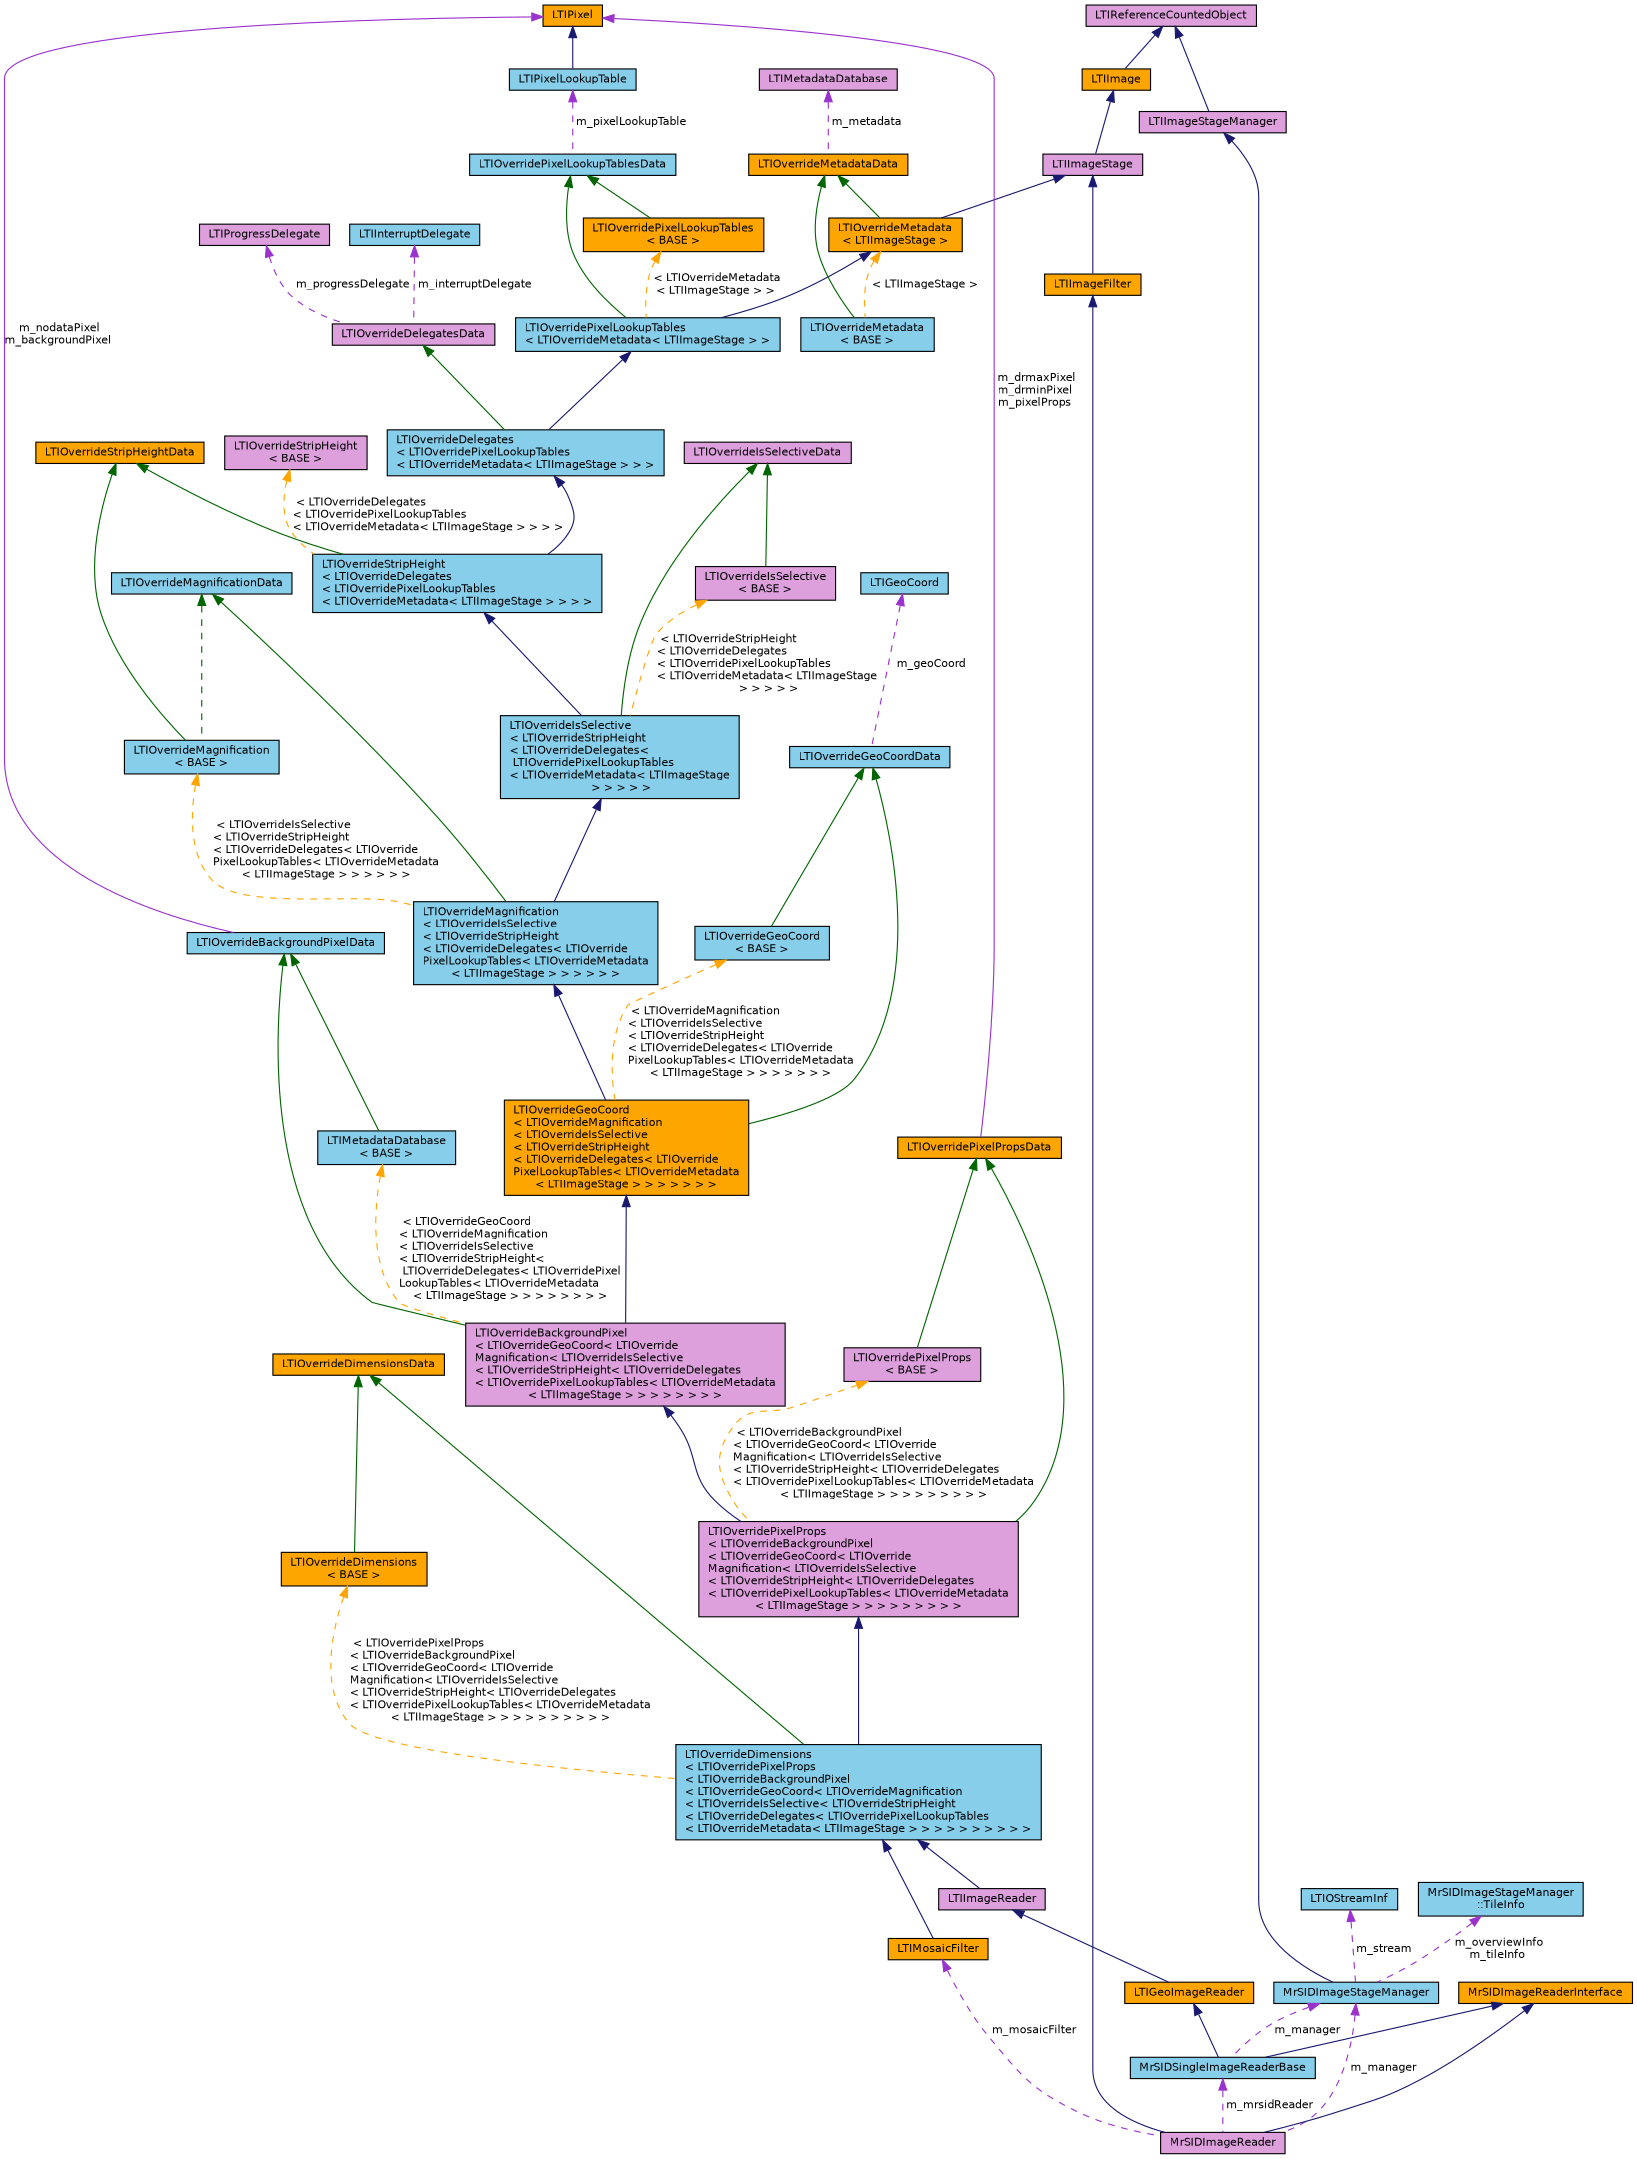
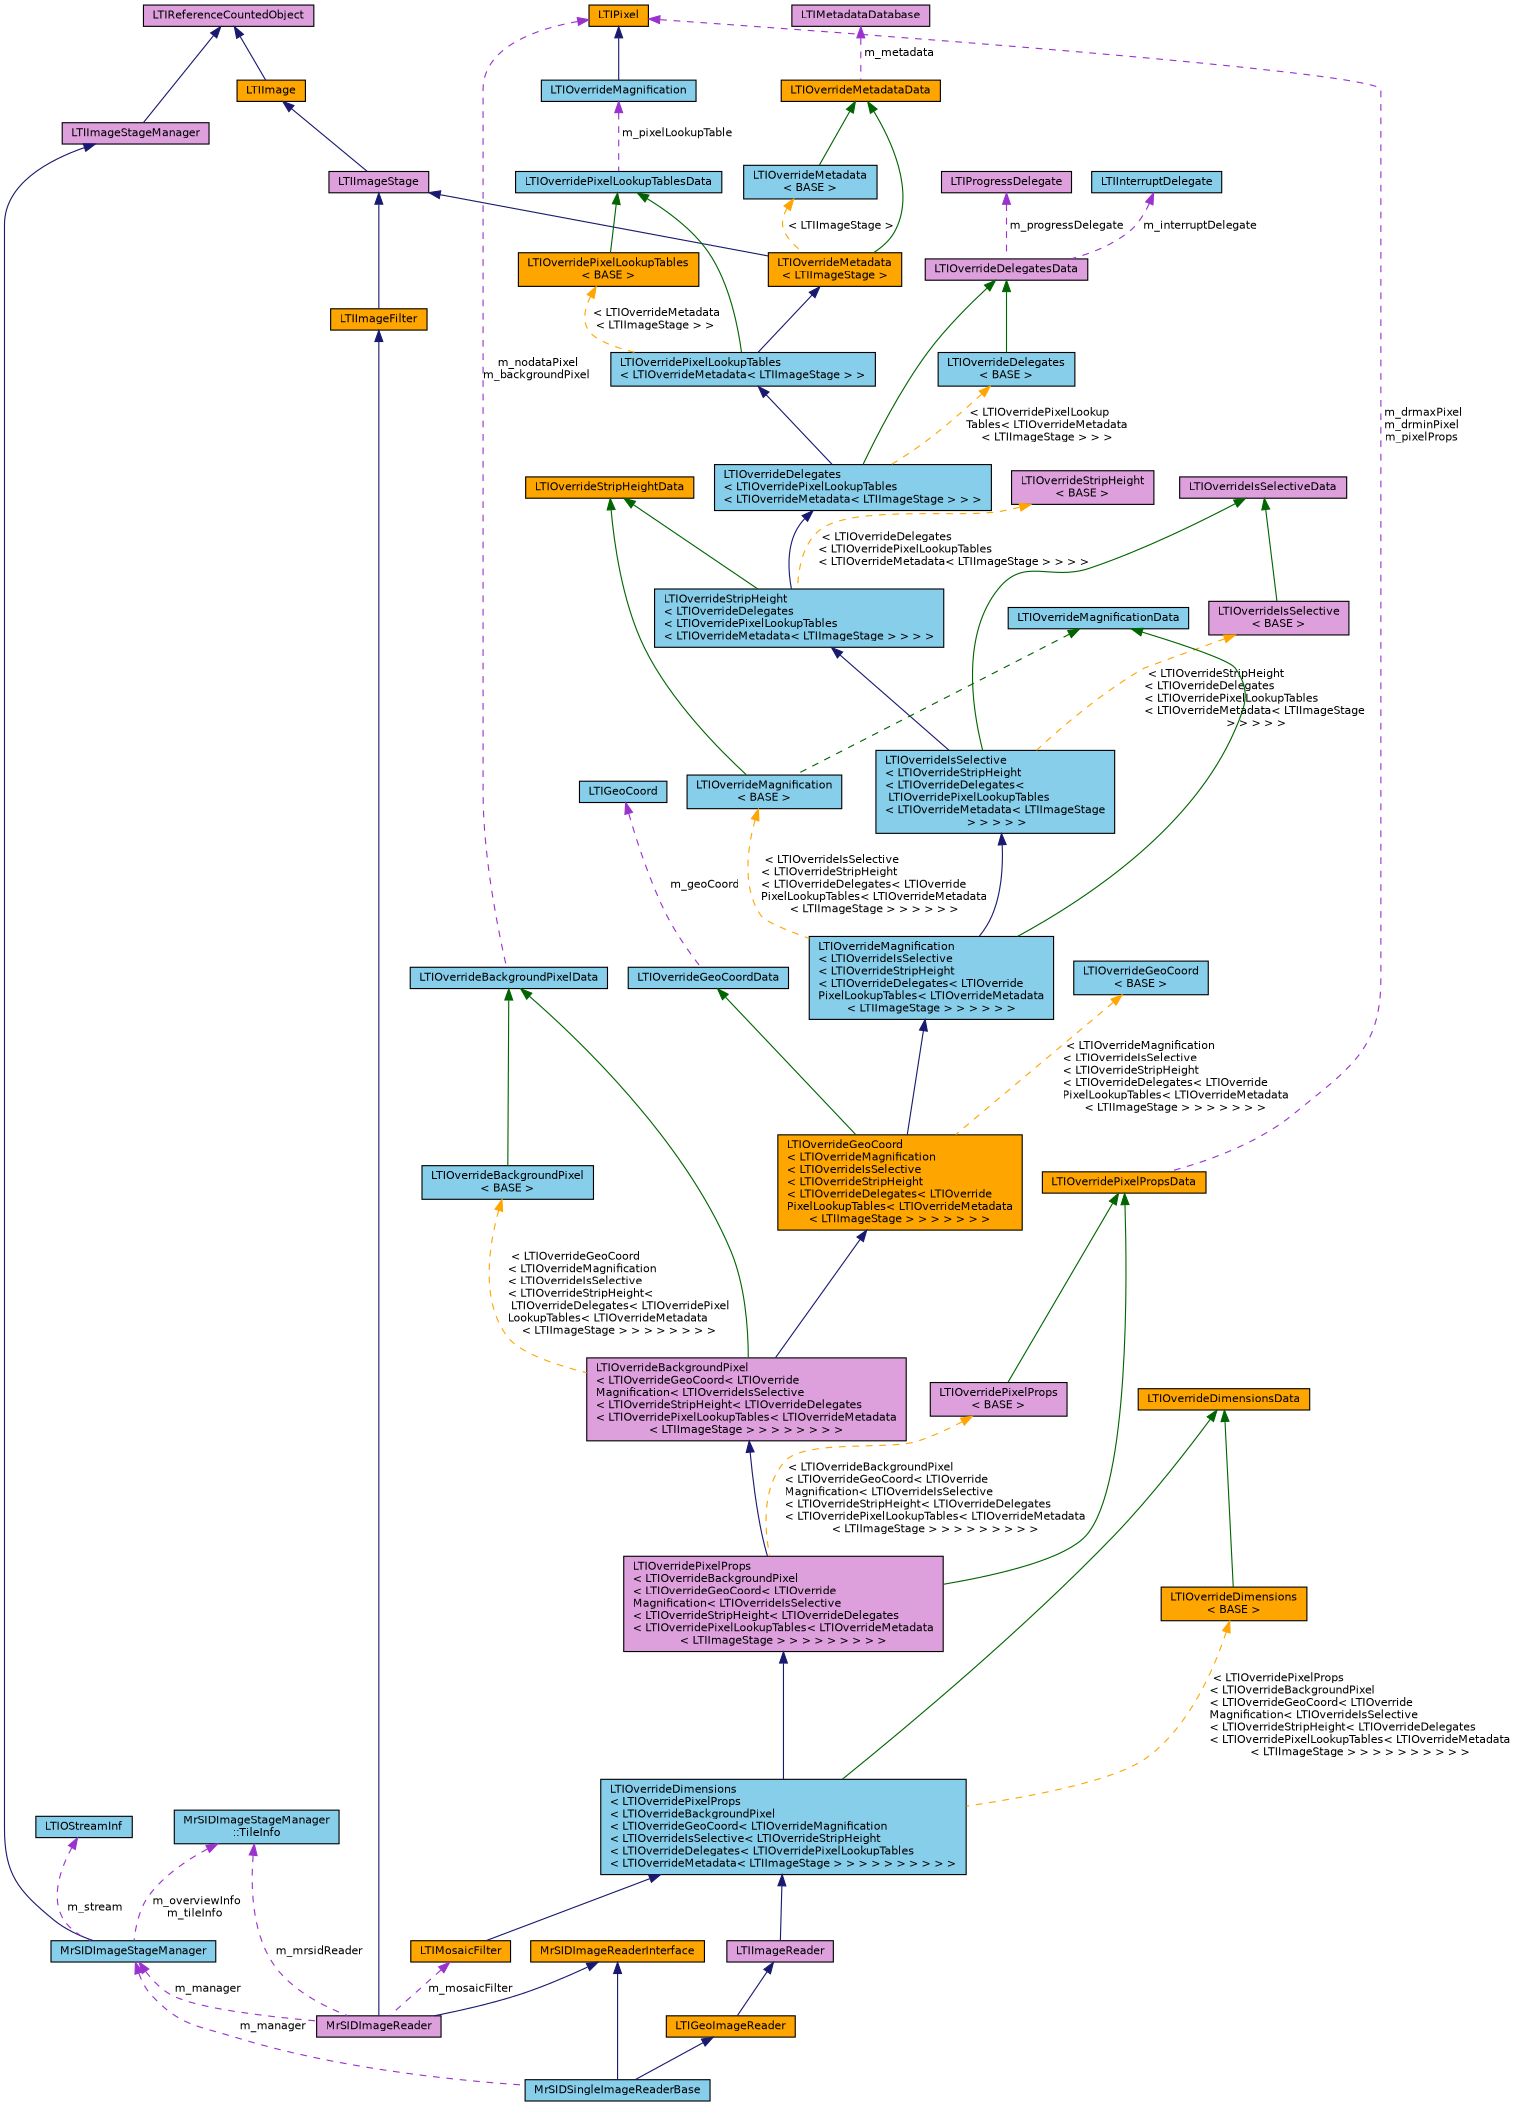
(573, 80) -> (619, 91)
(865, 289) -> (785, 233)
(4, 304) -> (483, 466)
none -> (1007, 369)
(994, 413) -> (1381, 326)
(815, 852) -> none
(387, 1148) -> (508, 1182)
(1223, 2111) -> (268, 1955)
